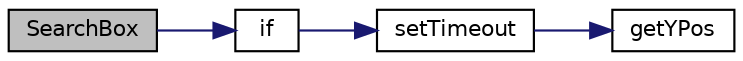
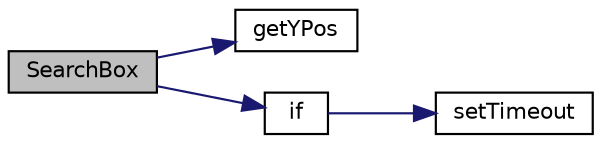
(562, 31) -> (185, 52)
